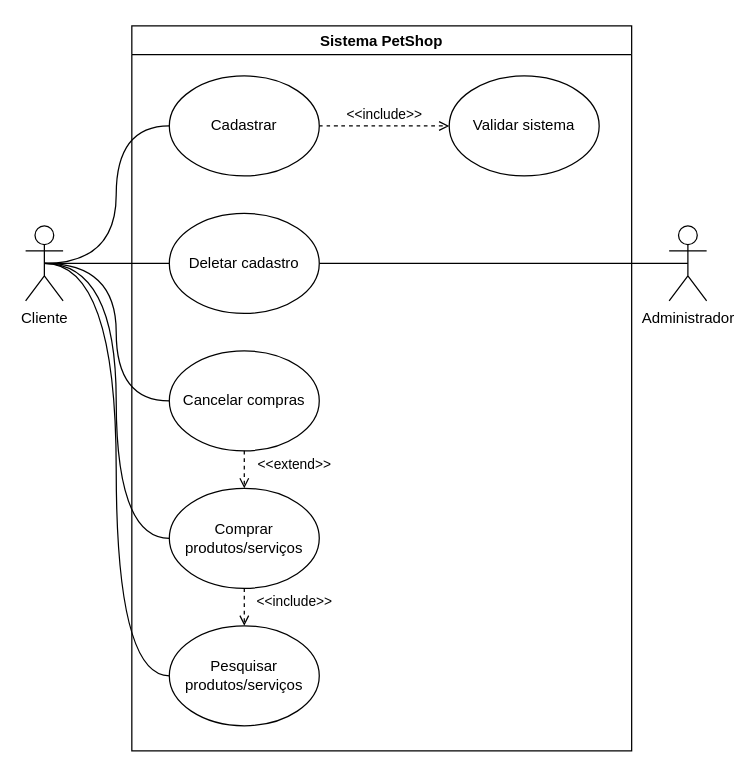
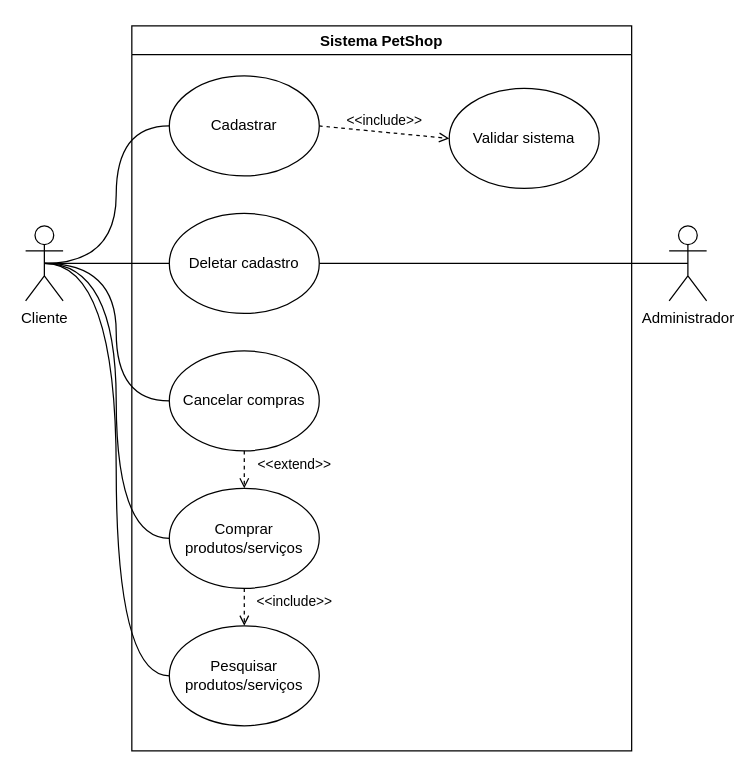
(524, 126) -> (524, 138)
